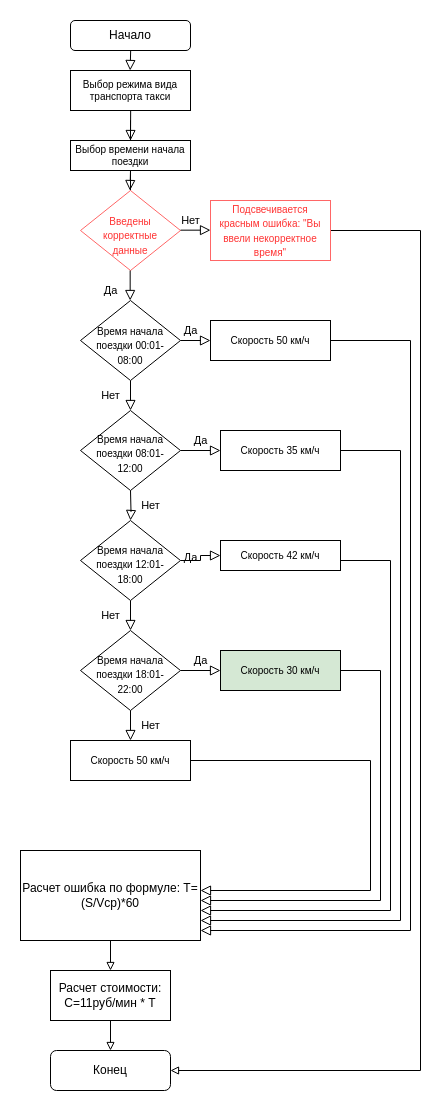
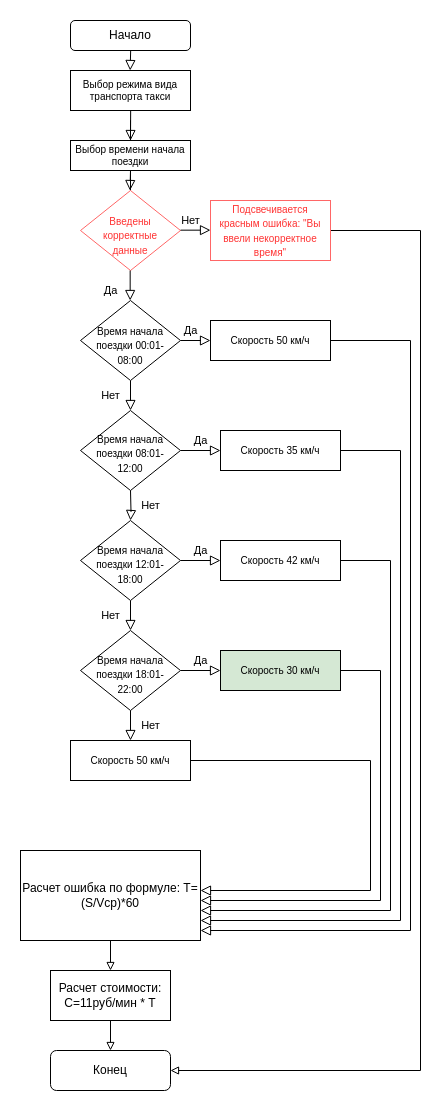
(281, 556) -> (281, 561)
